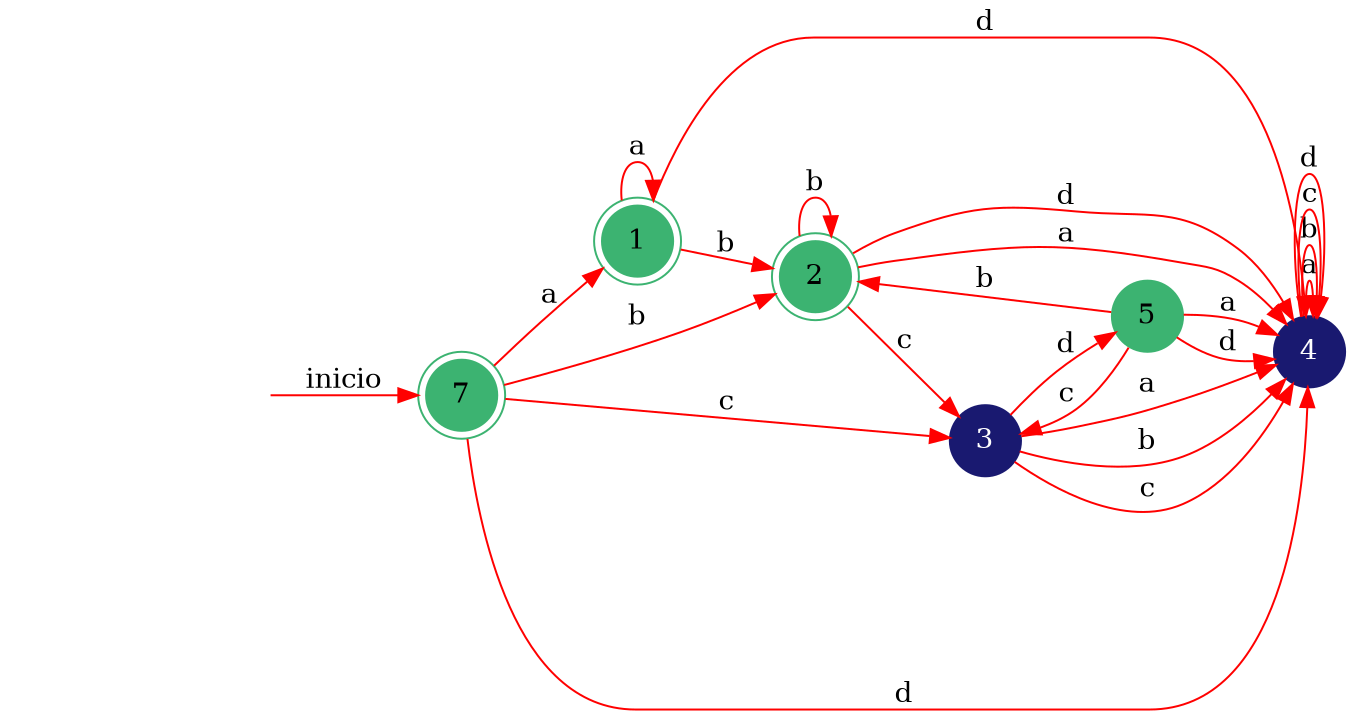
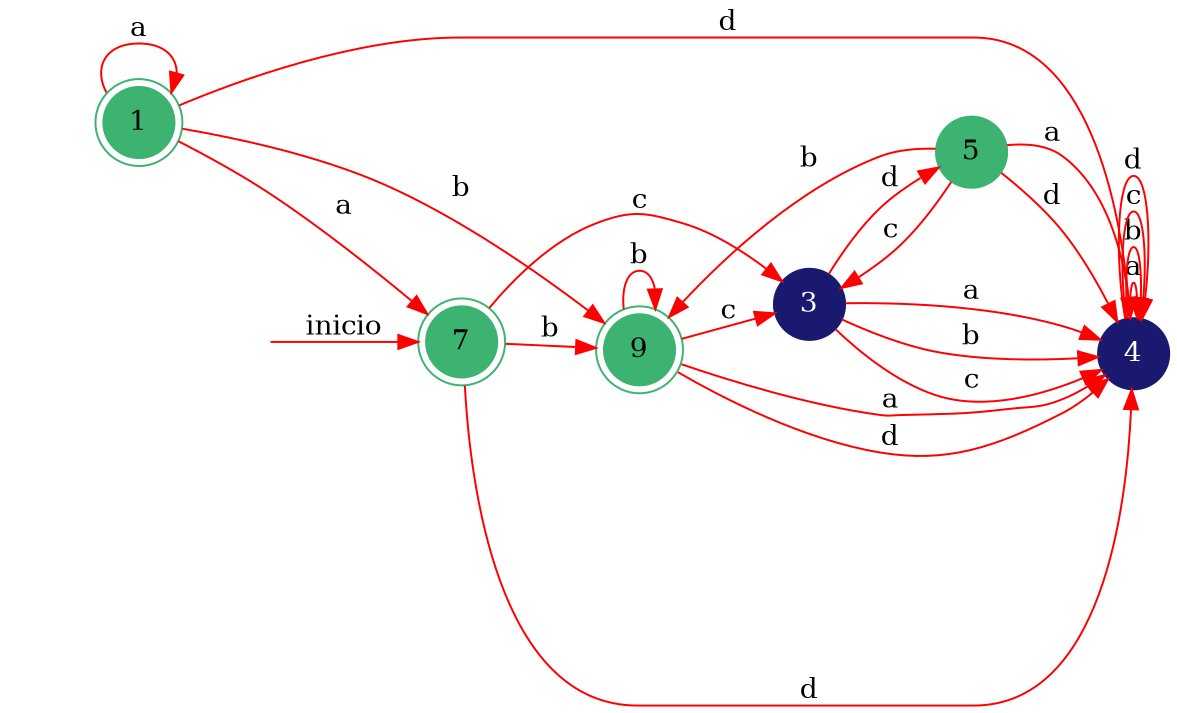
(815, 277) -> (640, 350)
(540, 323) -> (300, 214)
